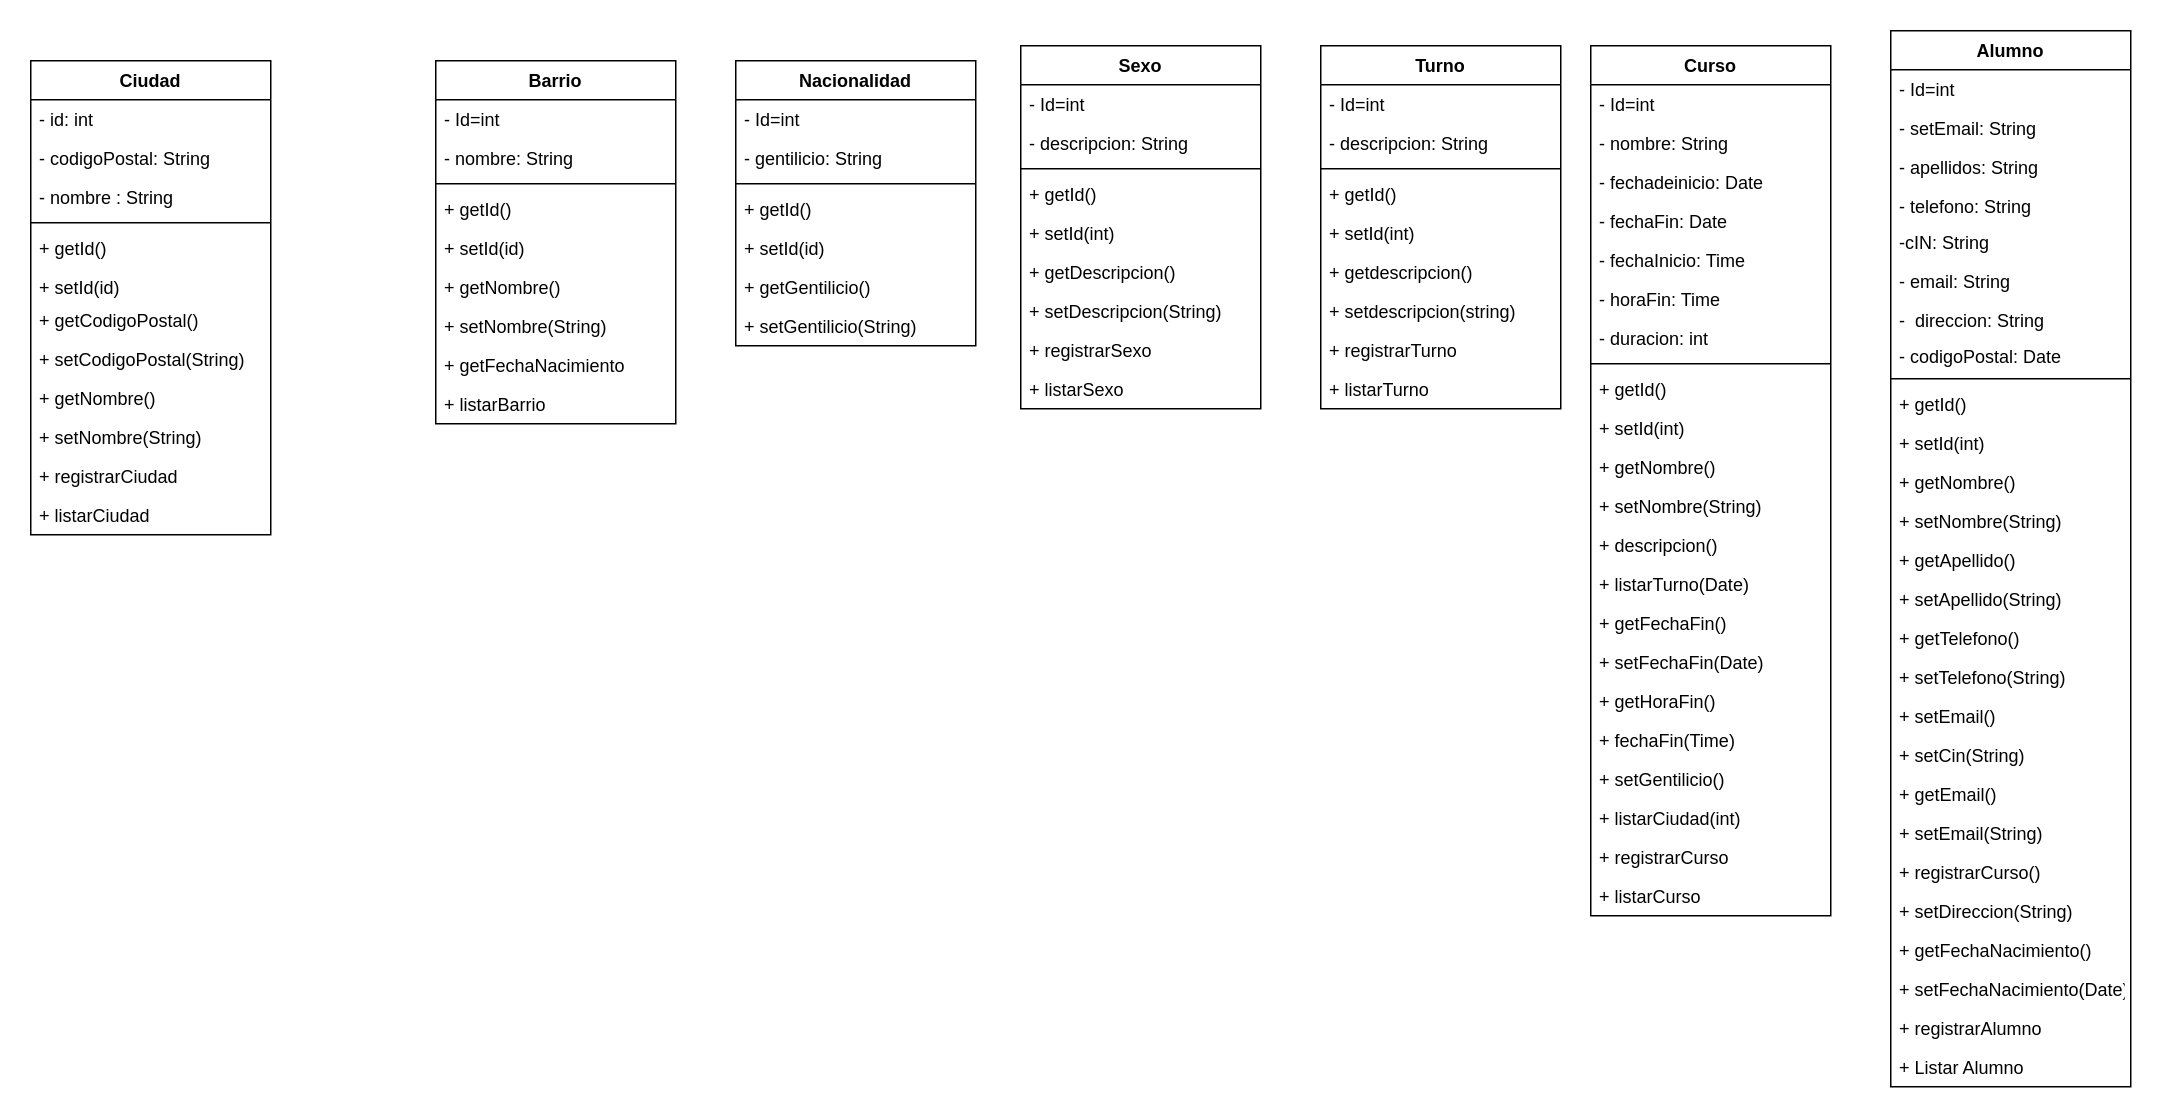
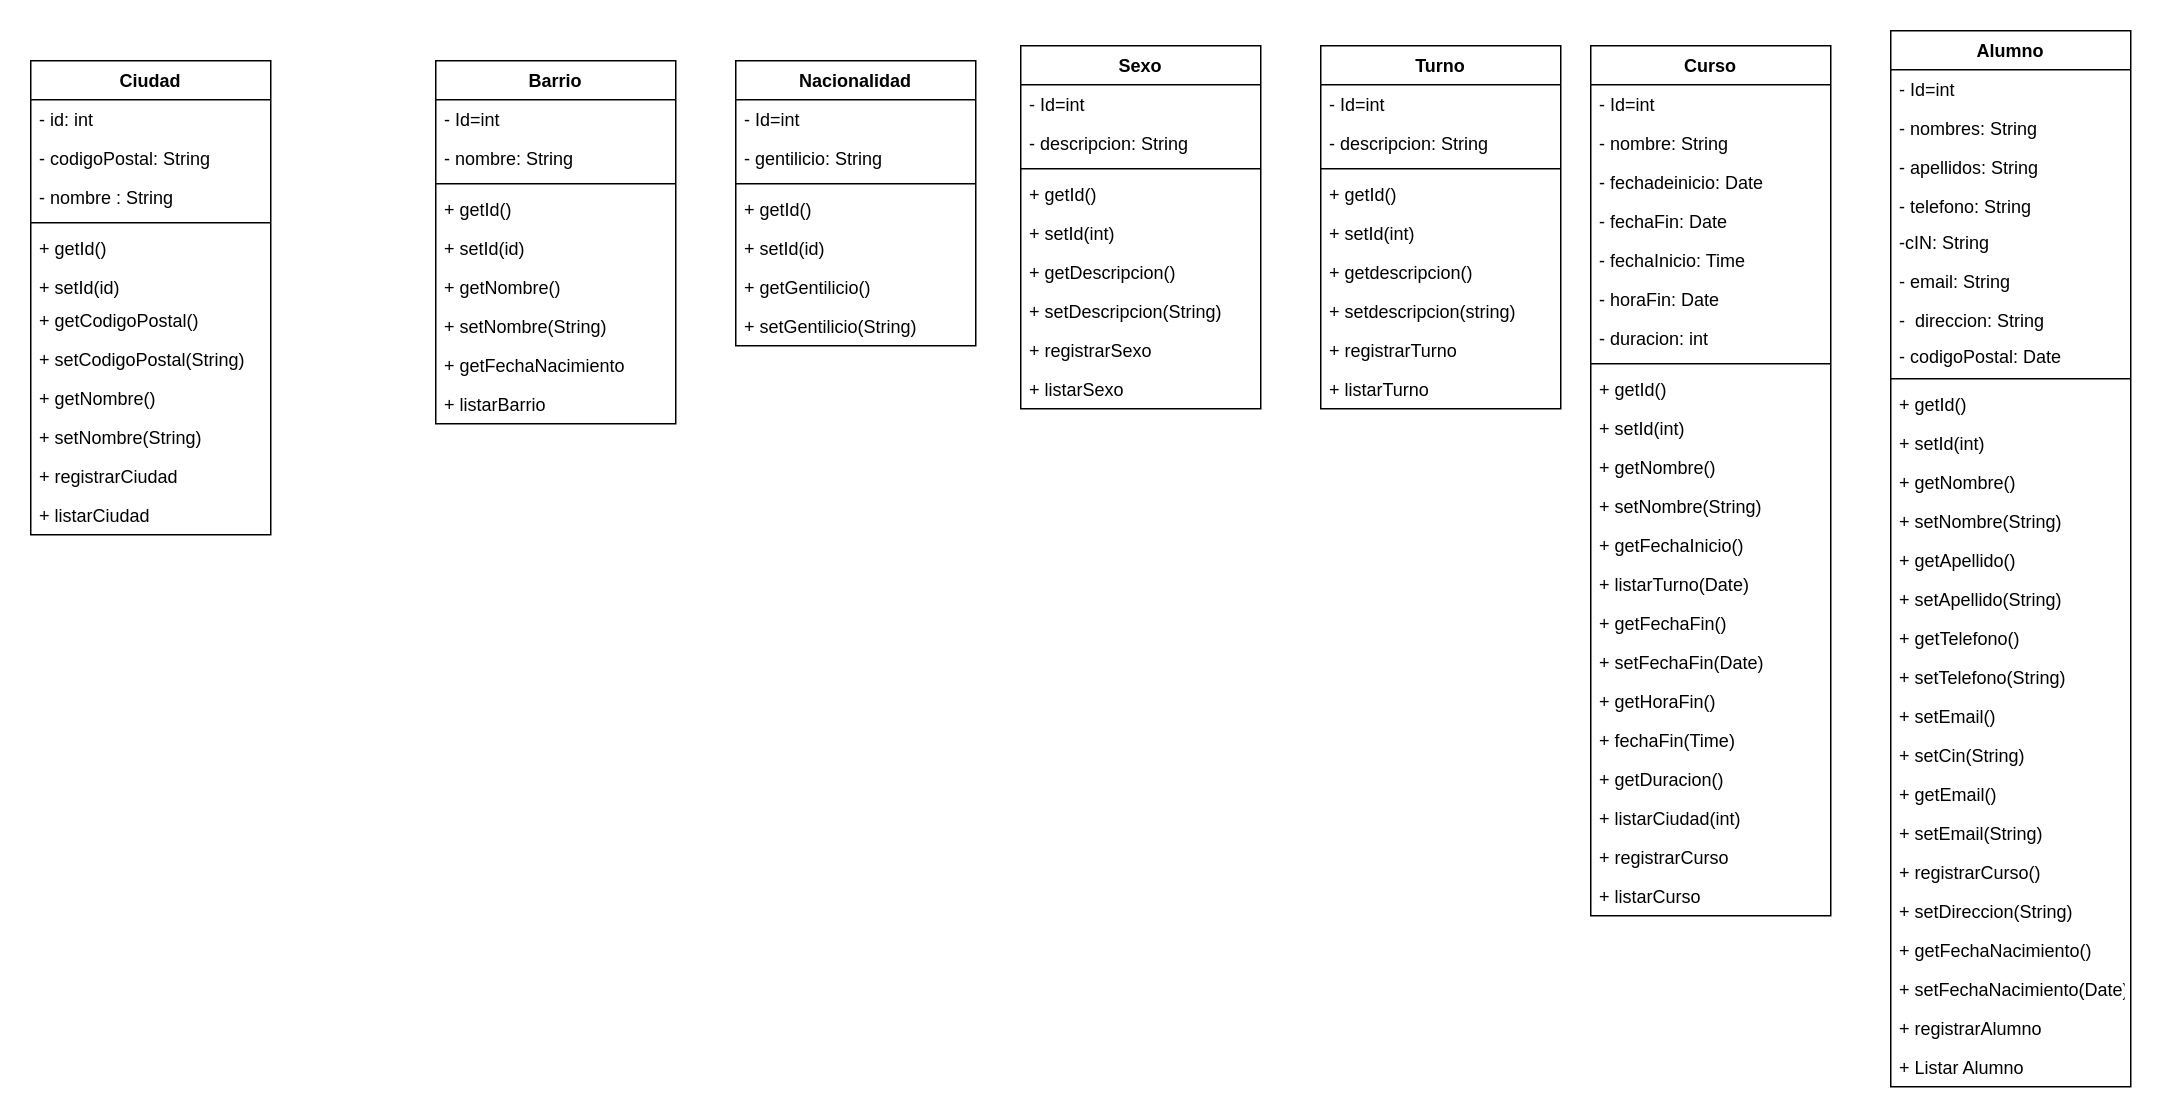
(1976, 129) -> (1975, 129)
(1663, 300) -> (1665, 300)
(1668, 546) -> (1683, 546)
(1673, 780) -> (1670, 780)
